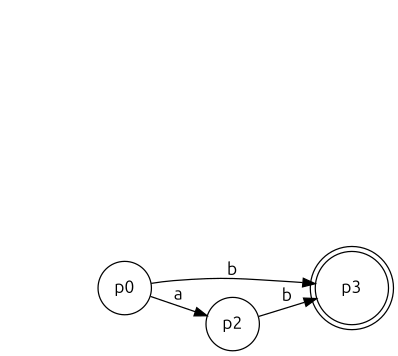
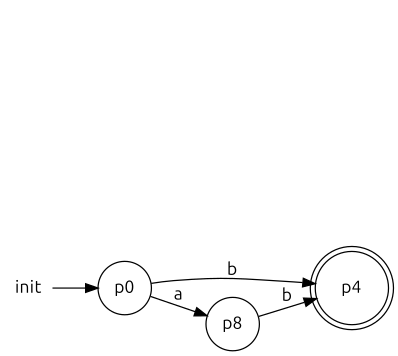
none -> (29, 288)
(352, 288) -> (352, 288)
(233, 324) -> (233, 324)
